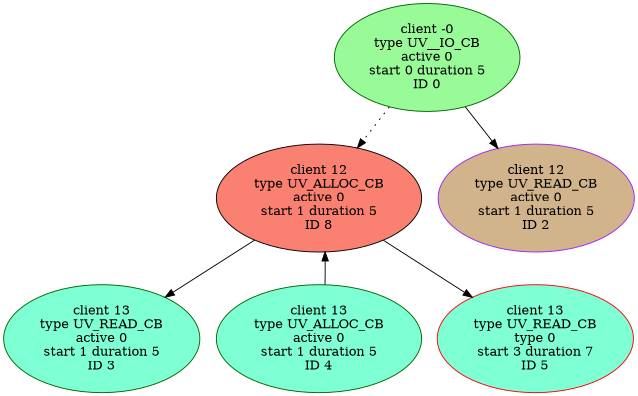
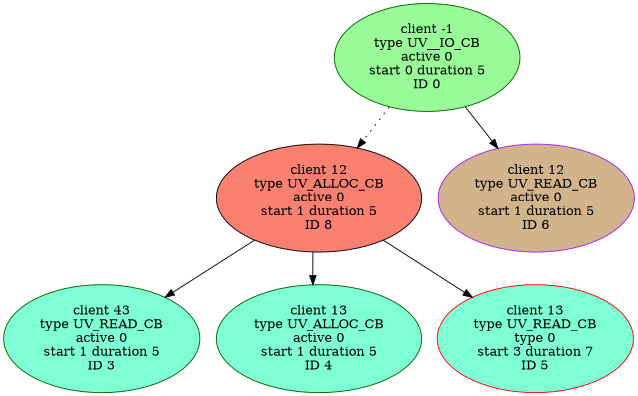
(427, 57) -> (427, 57)
(536, 198) -> (536, 198)
(325, 273) -> (313, 264)
(102, 339) -> (102, 339)
